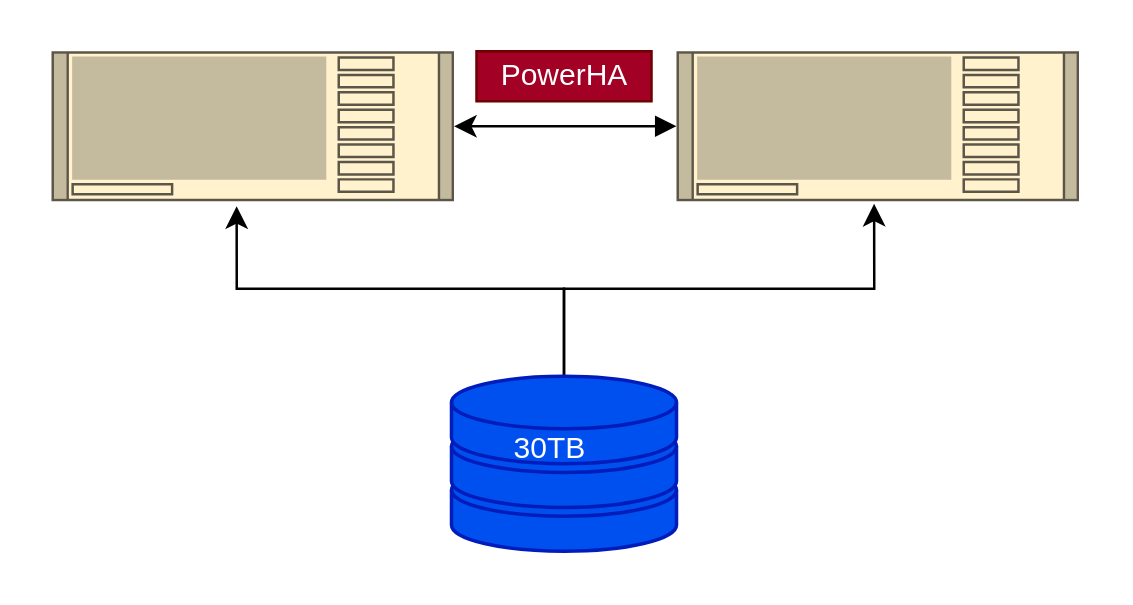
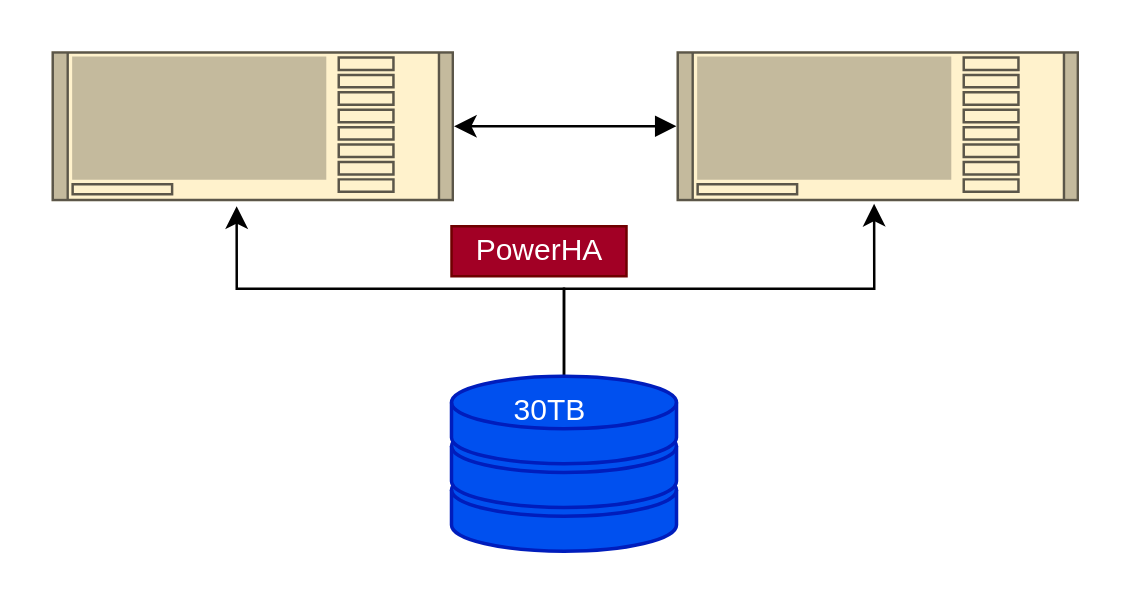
(564, 76) -> (539, 251)
(539, 439) -> (539, 401)
